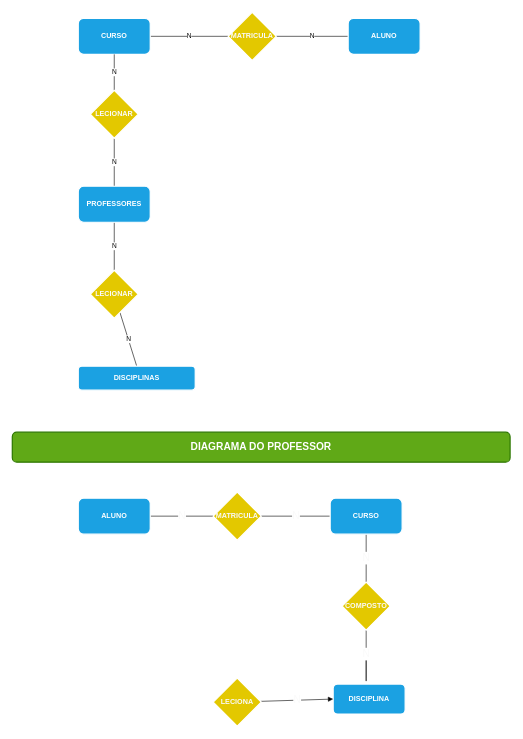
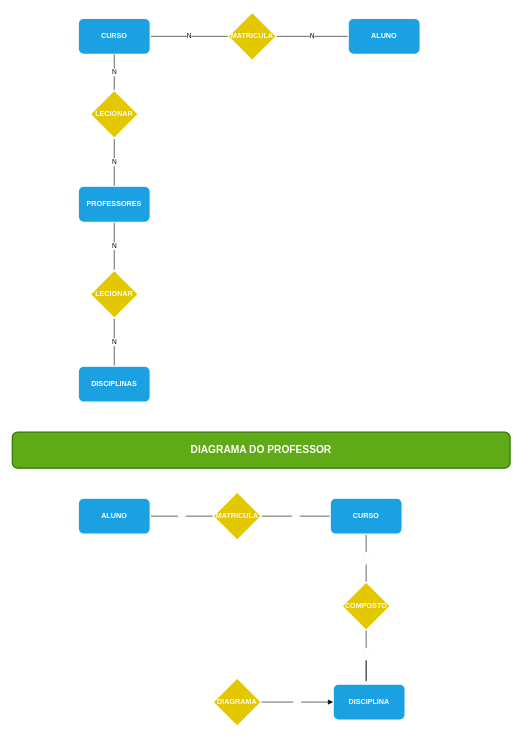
(137, 378) -> (114, 384)
(261, 447) -> (261, 450)
(369, 699) -> (369, 702)
(237, 702) -> (237, 702)
